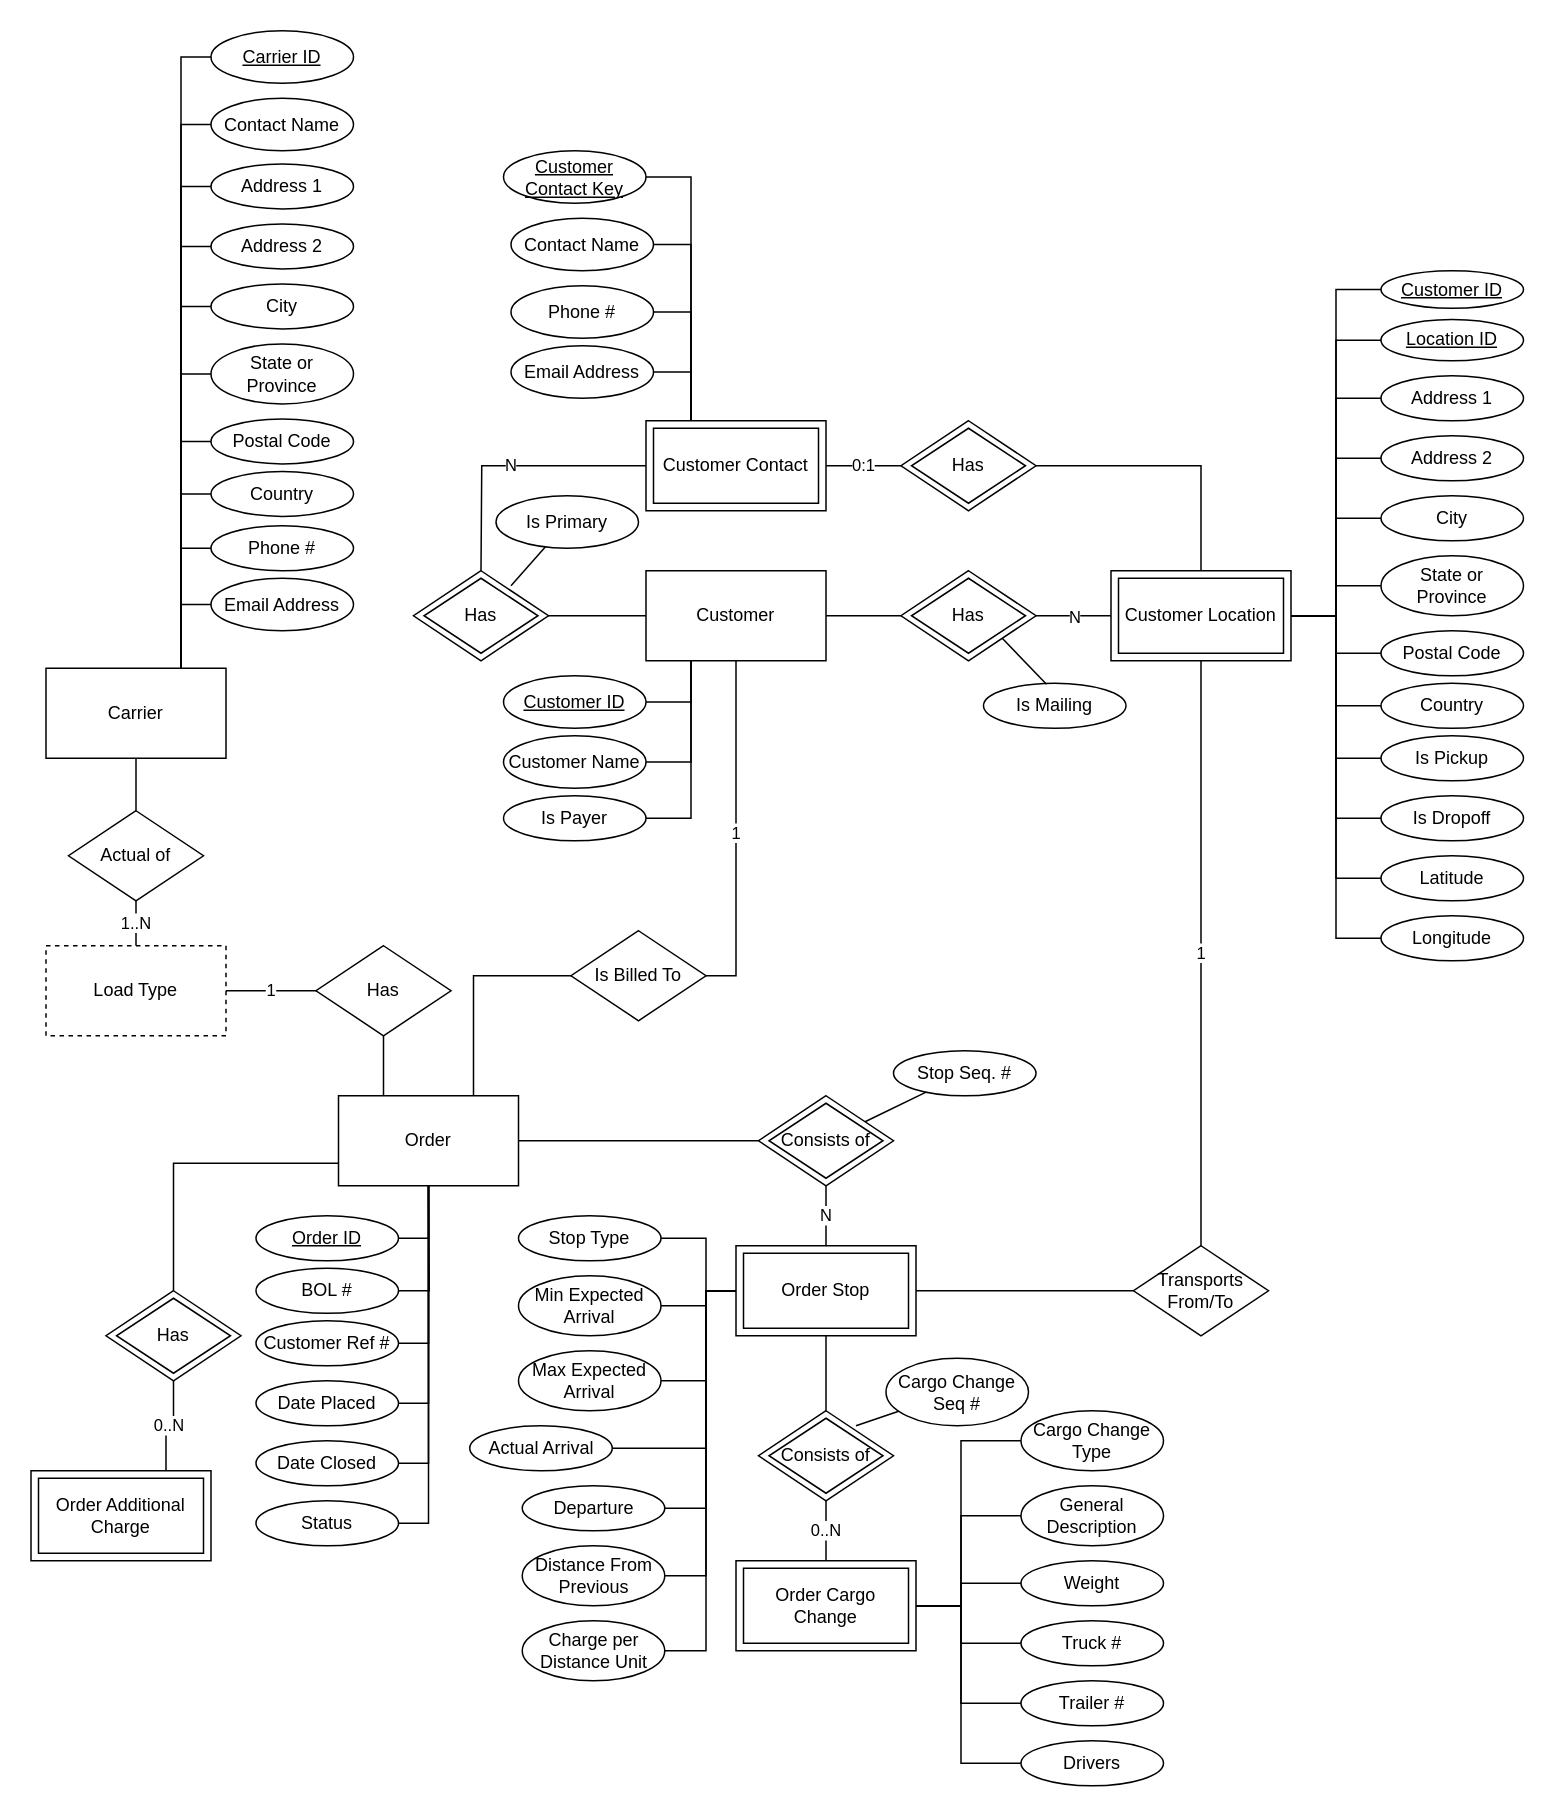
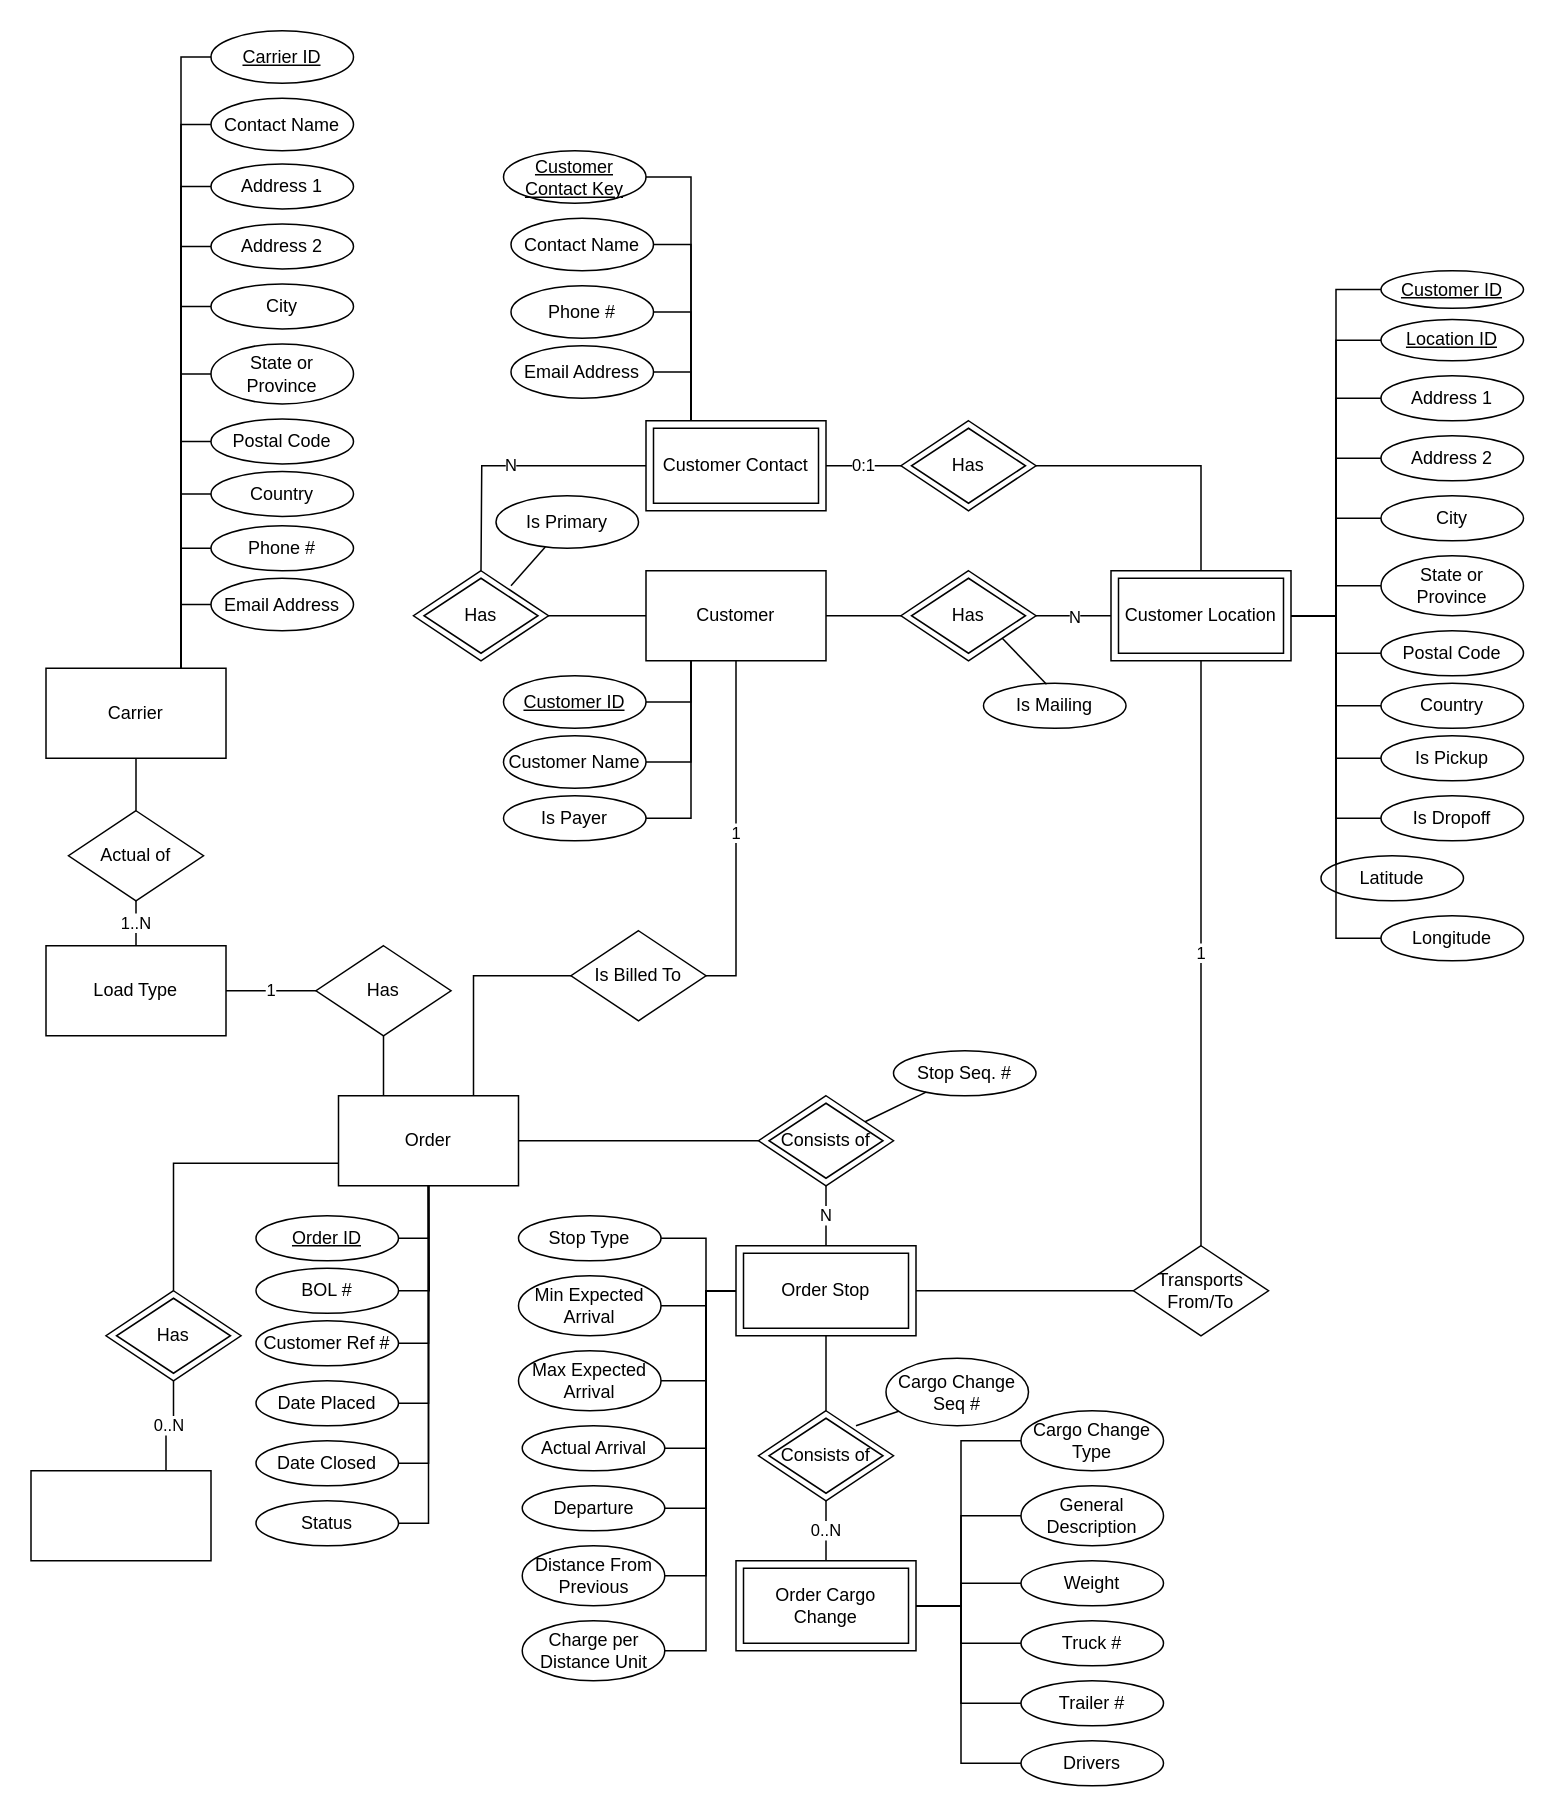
(1452, 878) -> (1392, 878)
(136, 991) -> (136, 991)
(541, 1448) -> (593, 1448)
(121, 1516) -> none
